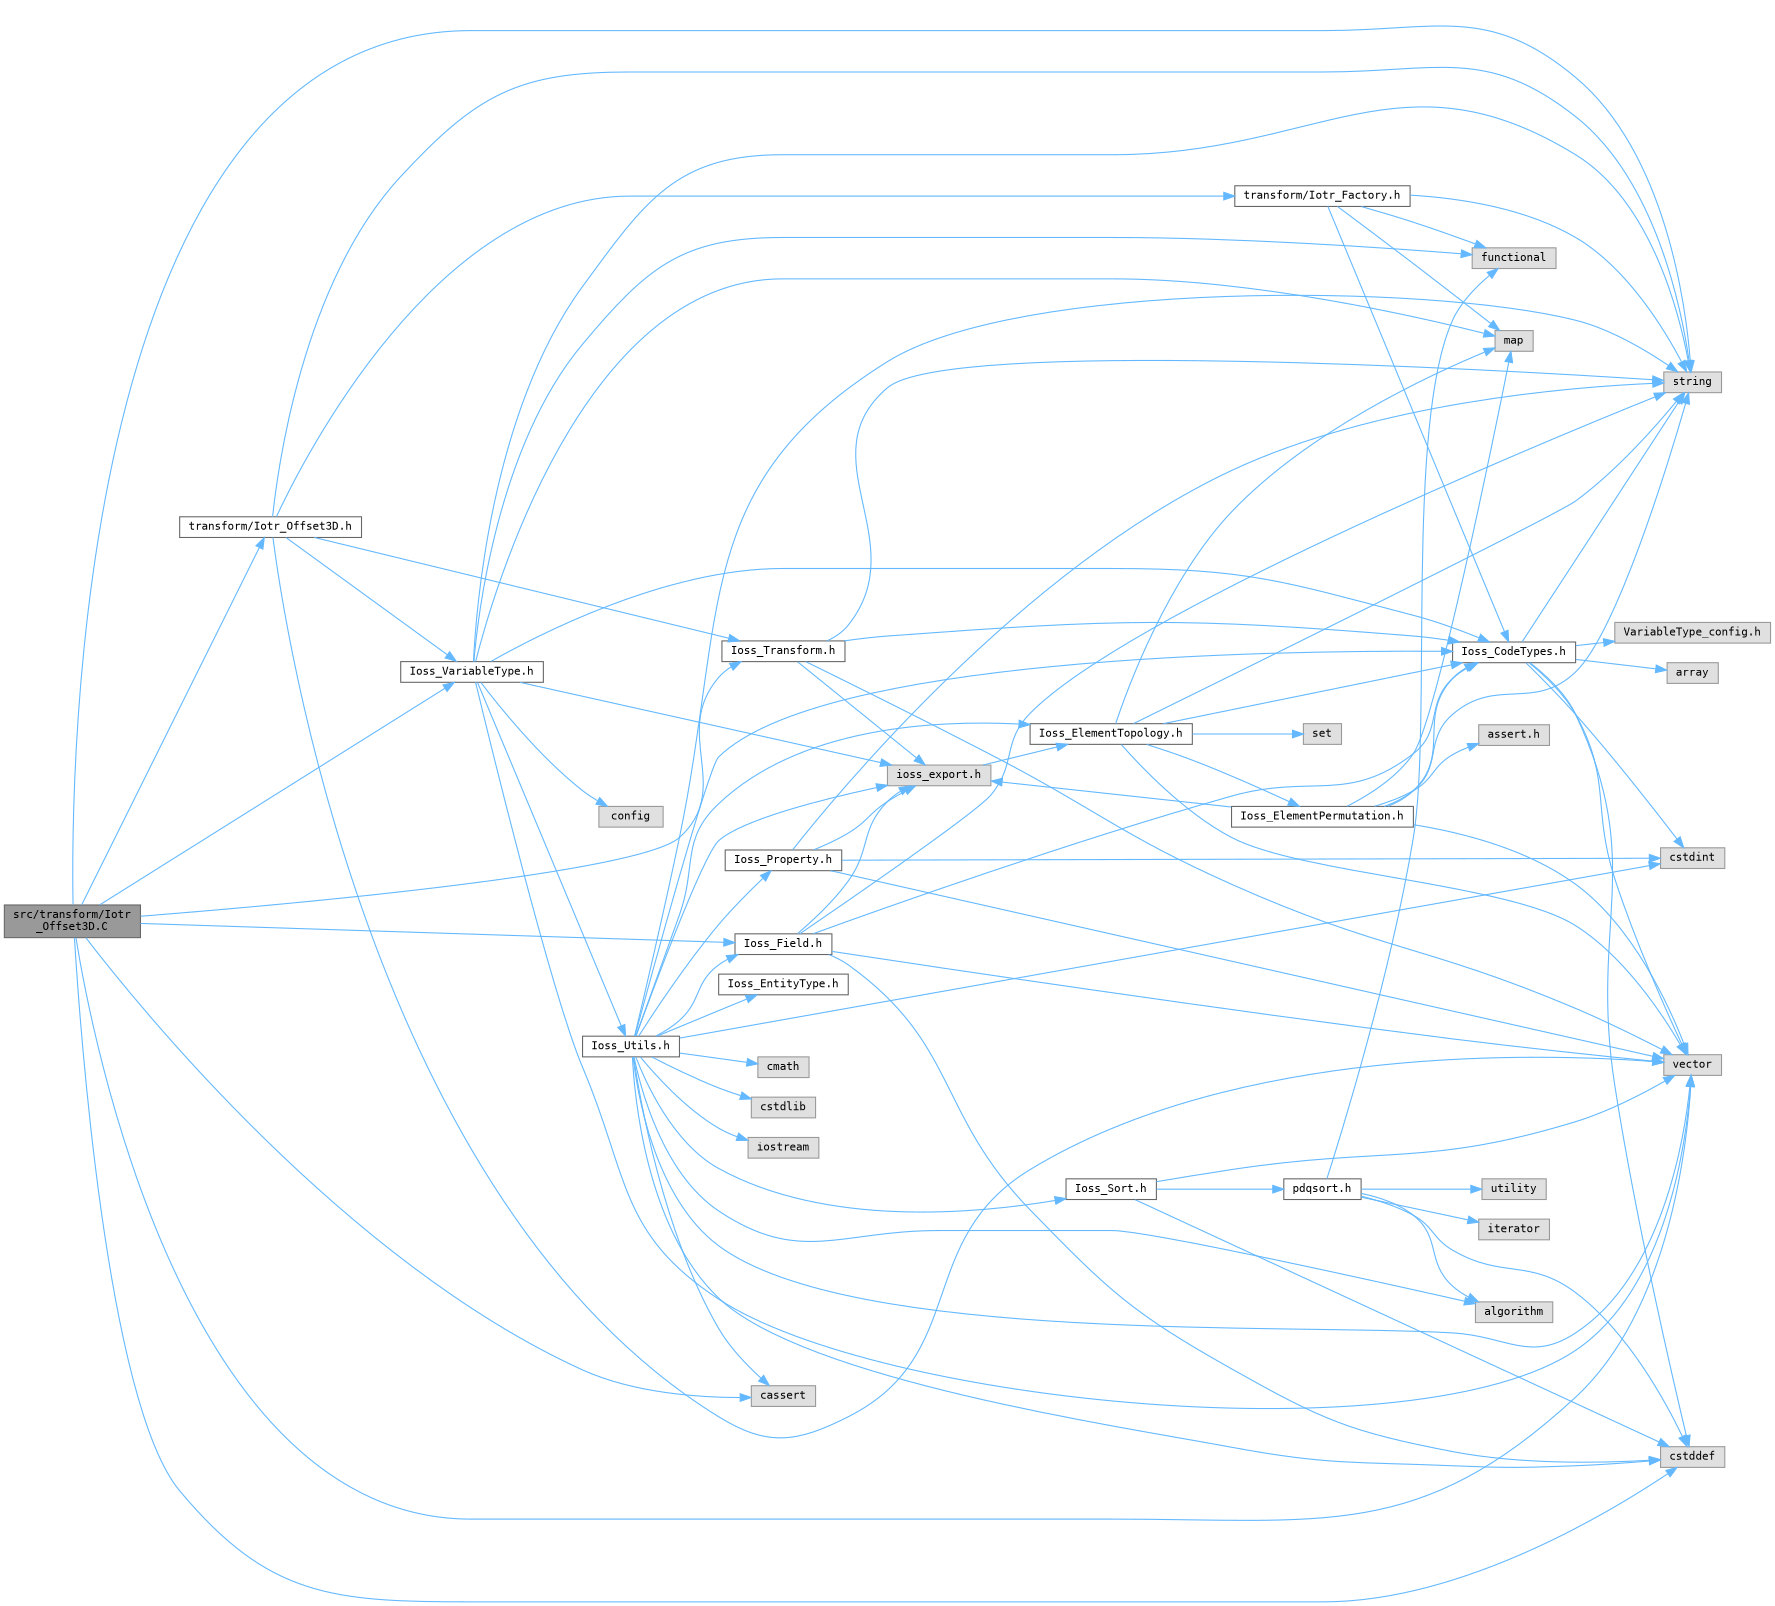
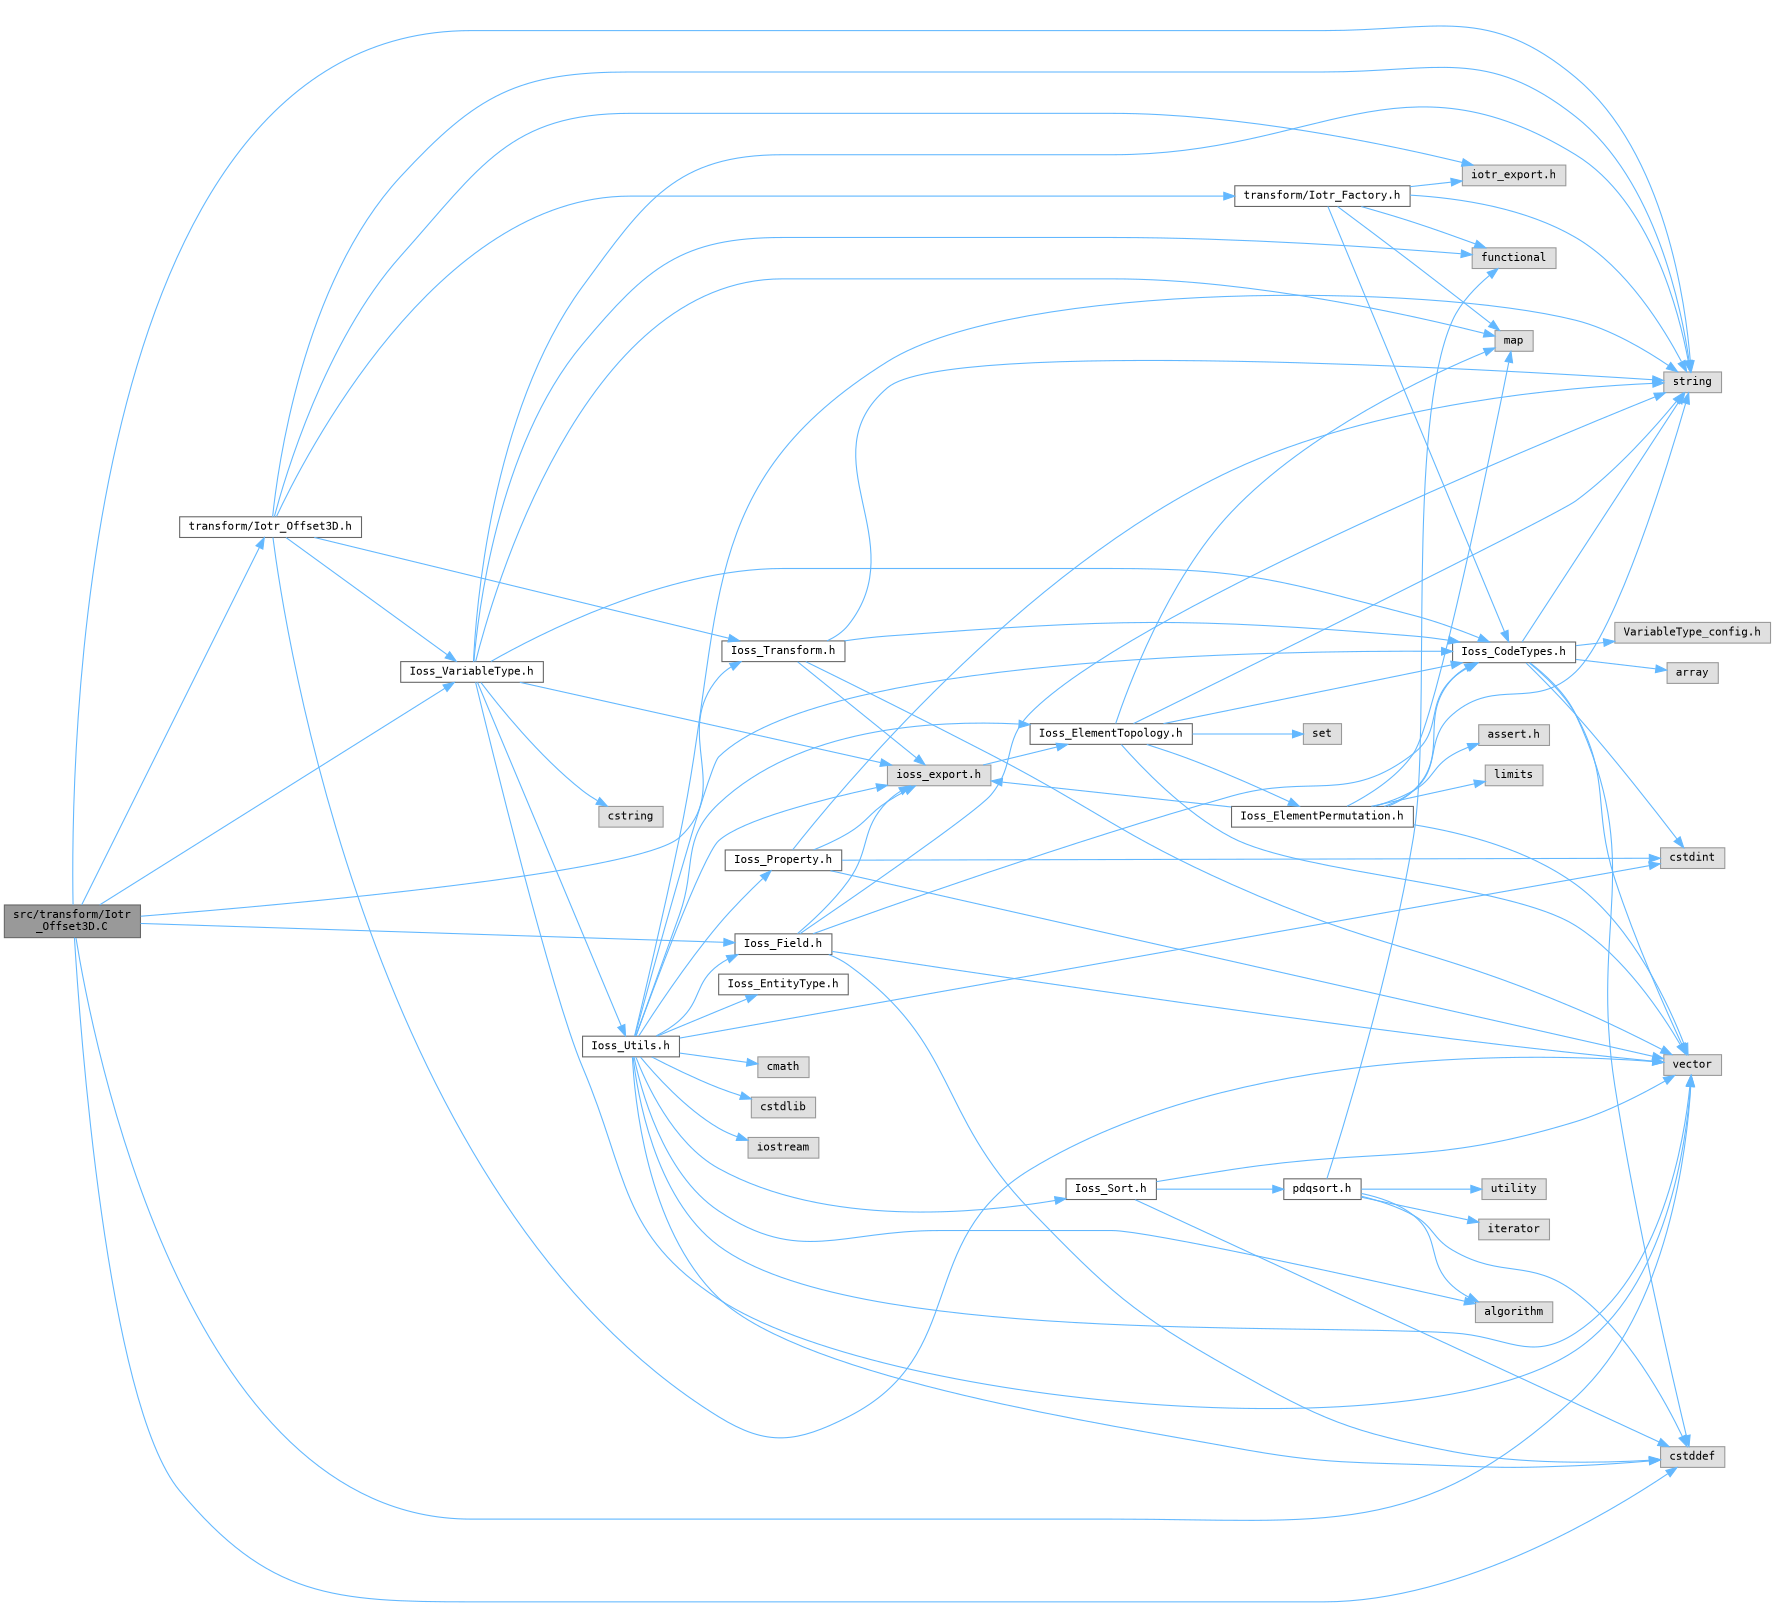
none -> (1514, 175)
none -> (1514, 775)
(631, 817) -> (631, 817)
(783, 1396) -> none
